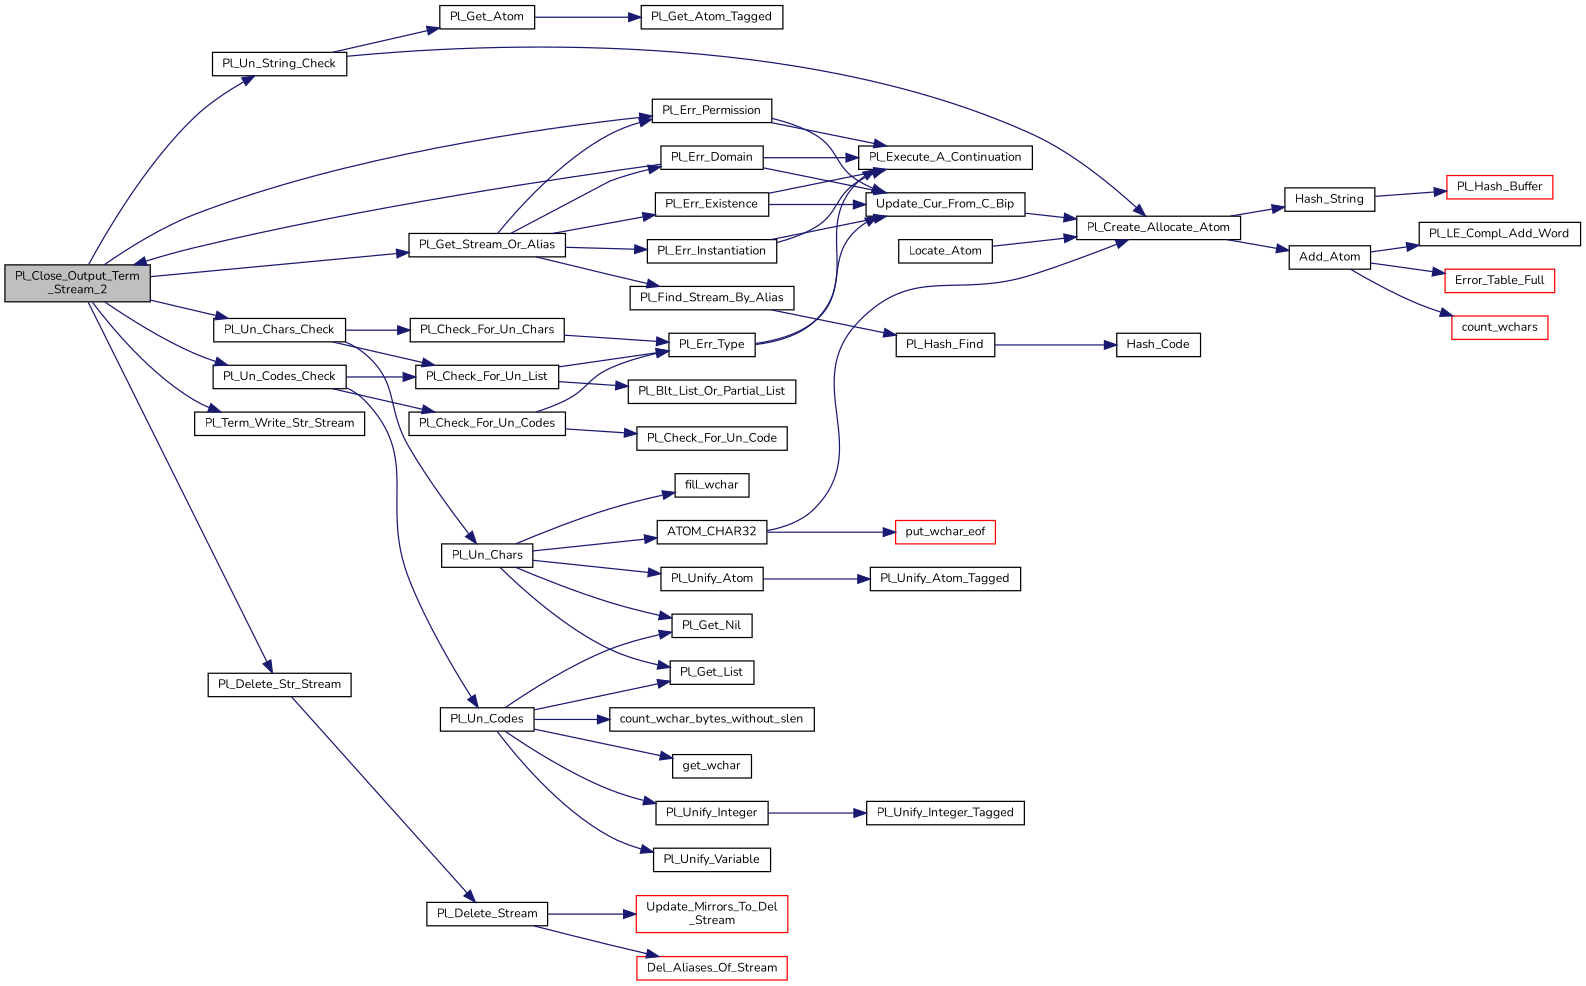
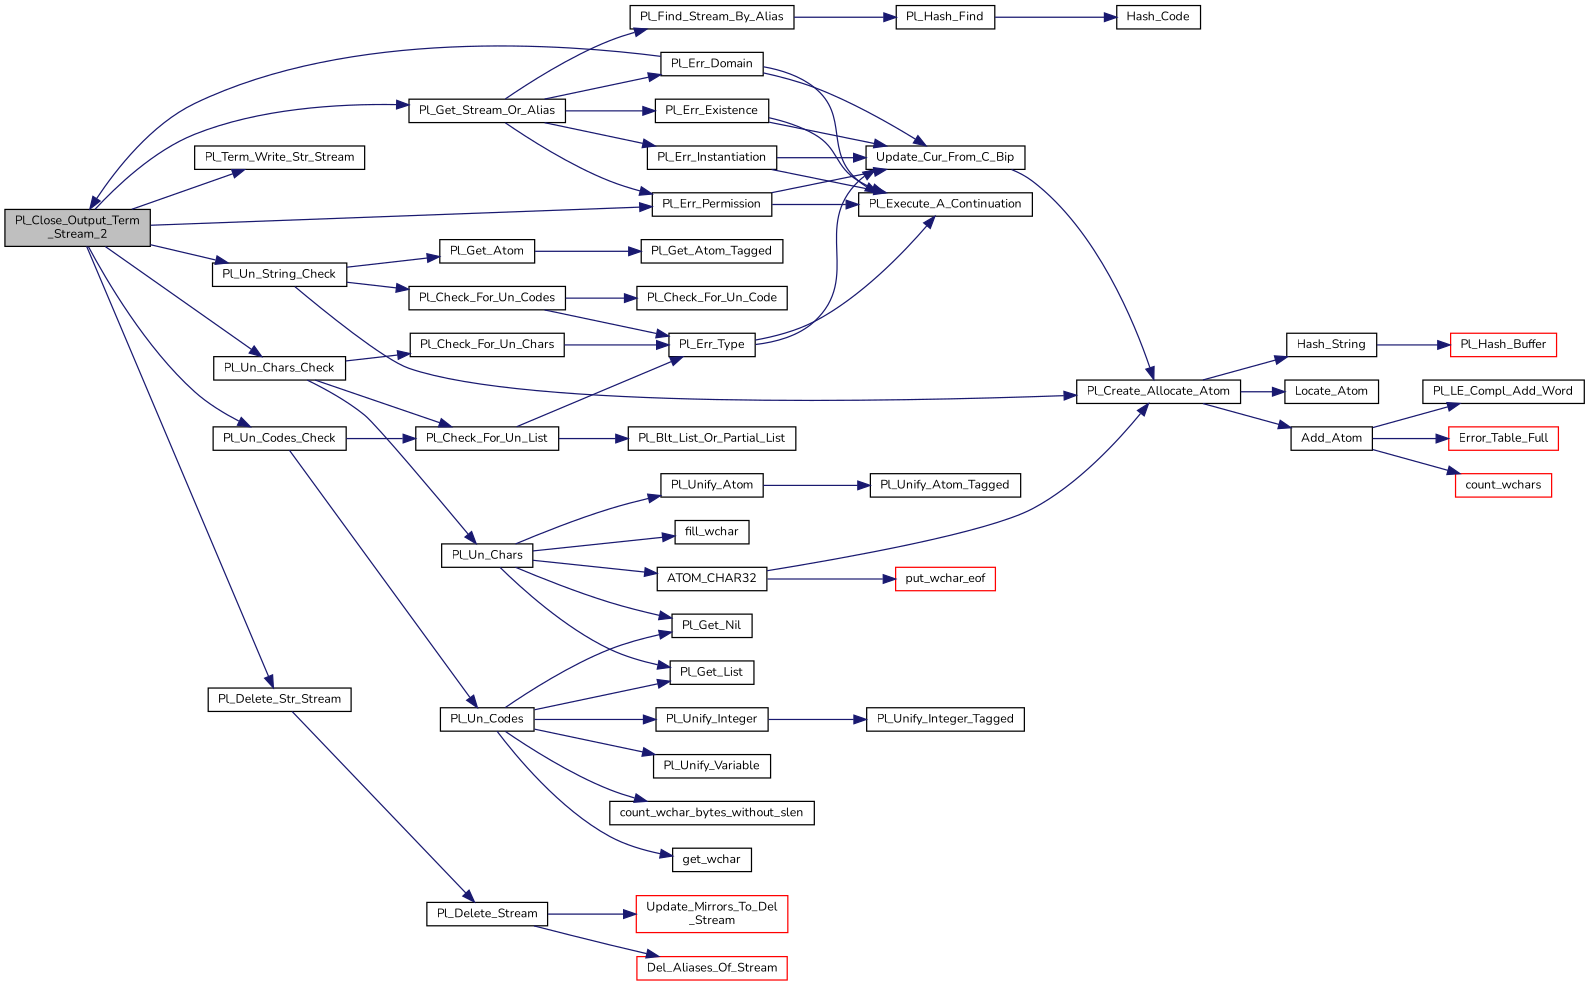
(1028, 242) -> (1256, 392)
(378, 399) -> (372, 285)
